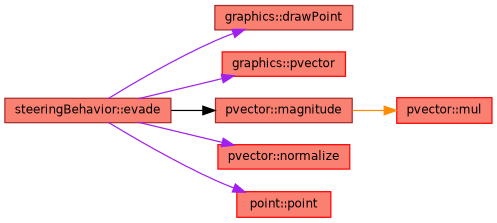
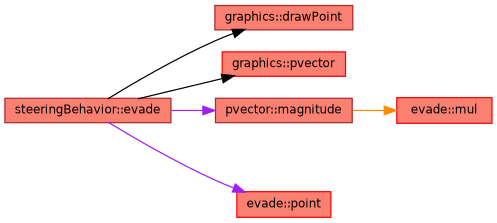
(169, 64) -> (169, 64)
(180, 89) -> (180, 89)
(187, 110) -> (187, 110)
(444, 110) -> (444, 110)
(284, 157) -> none
(284, 204) -> (284, 204)
